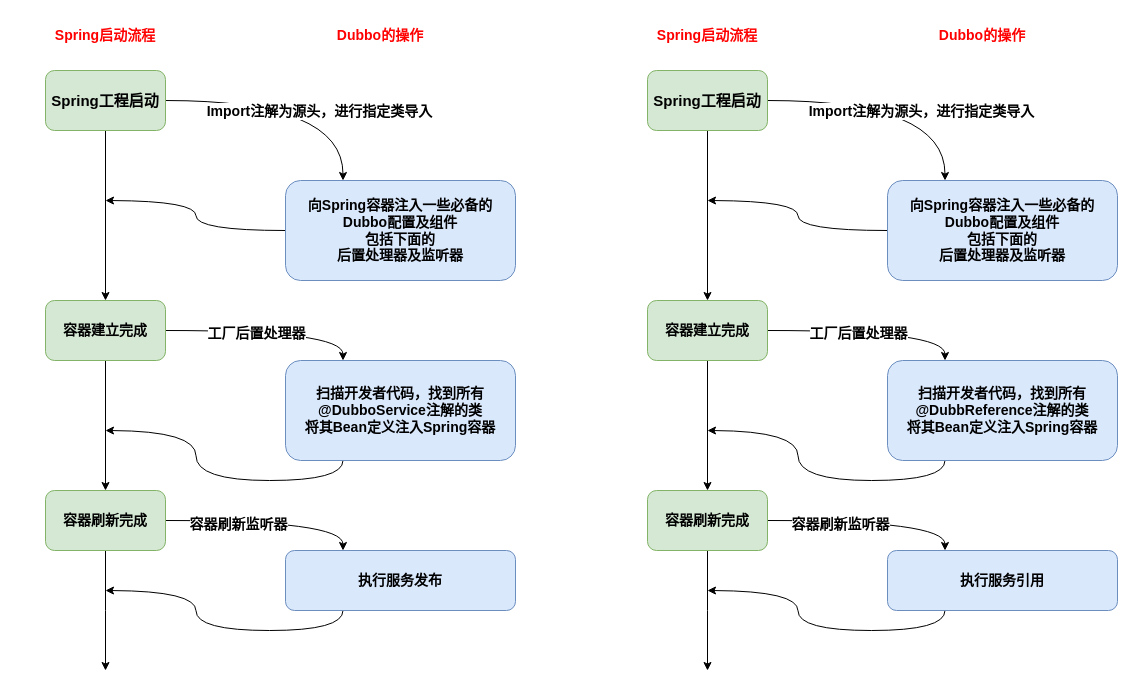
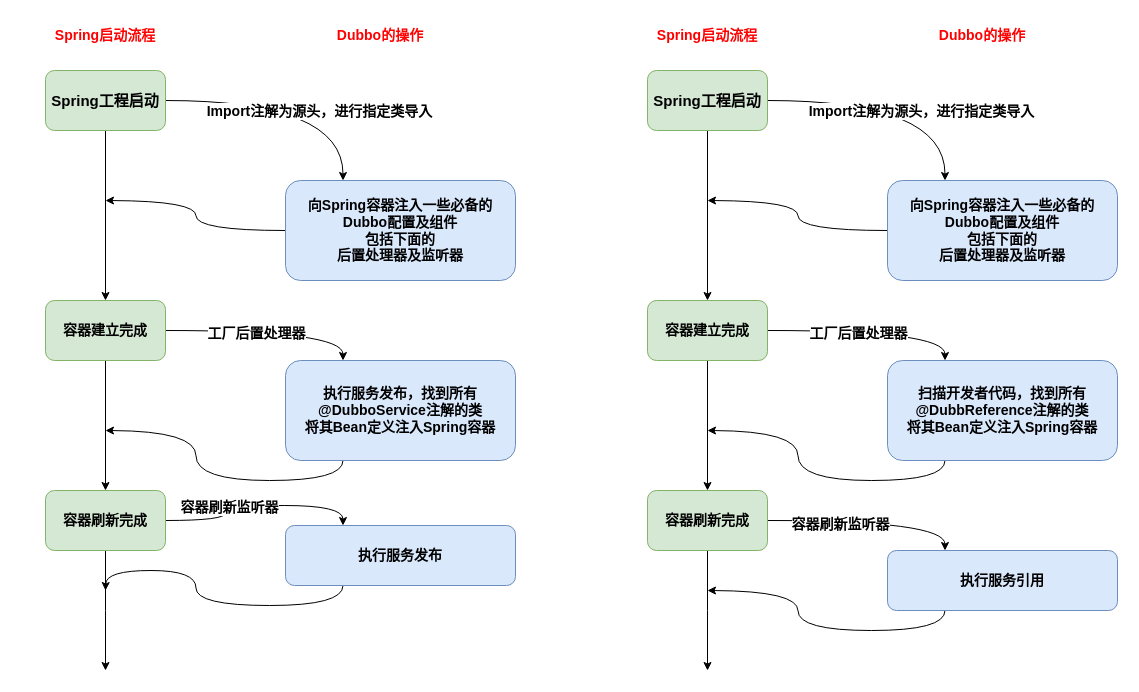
(401, 411) -> (401, 411)
(401, 581) -> (401, 556)
